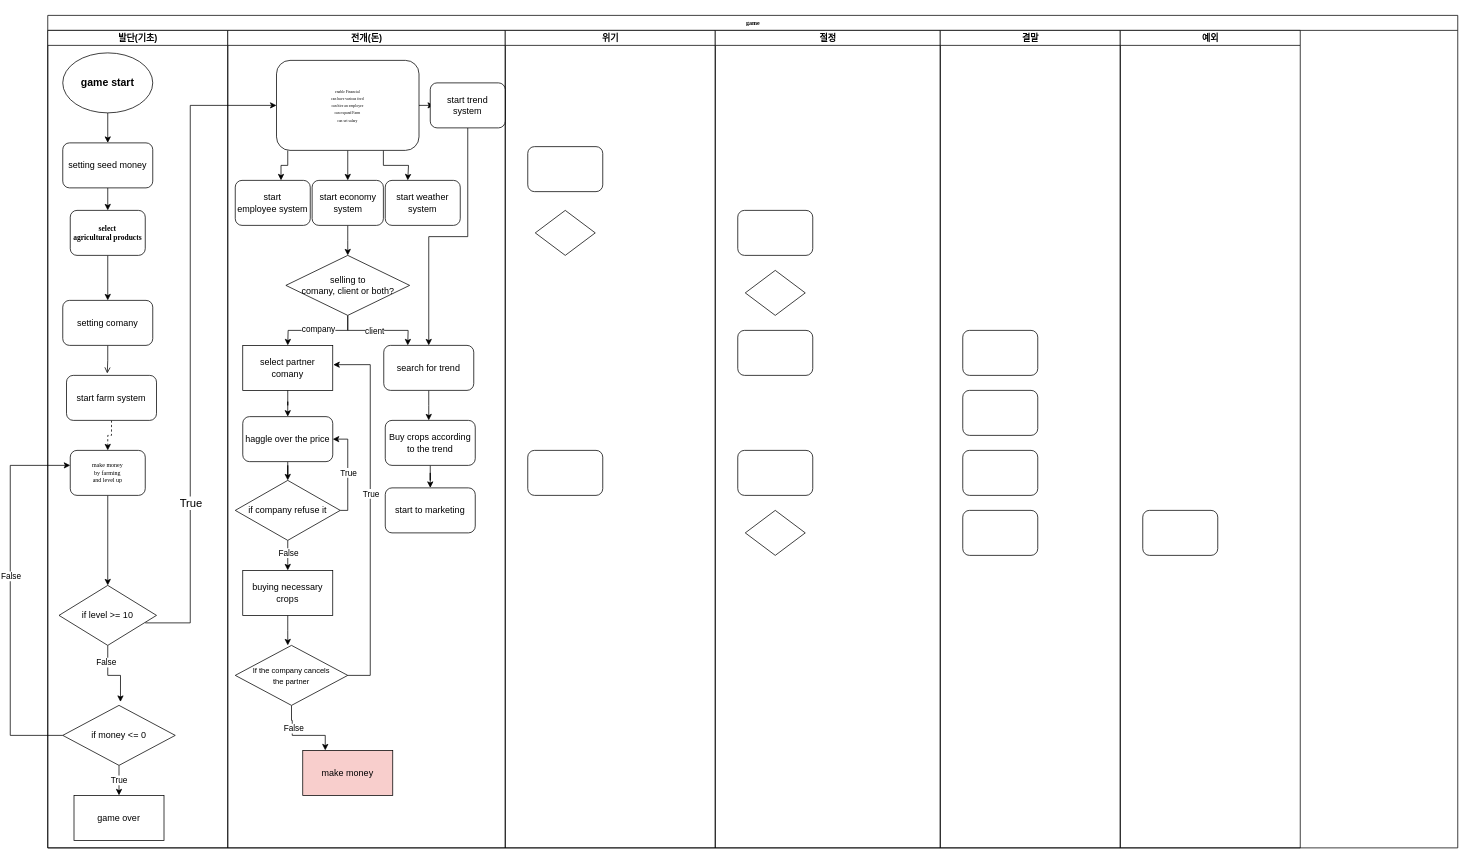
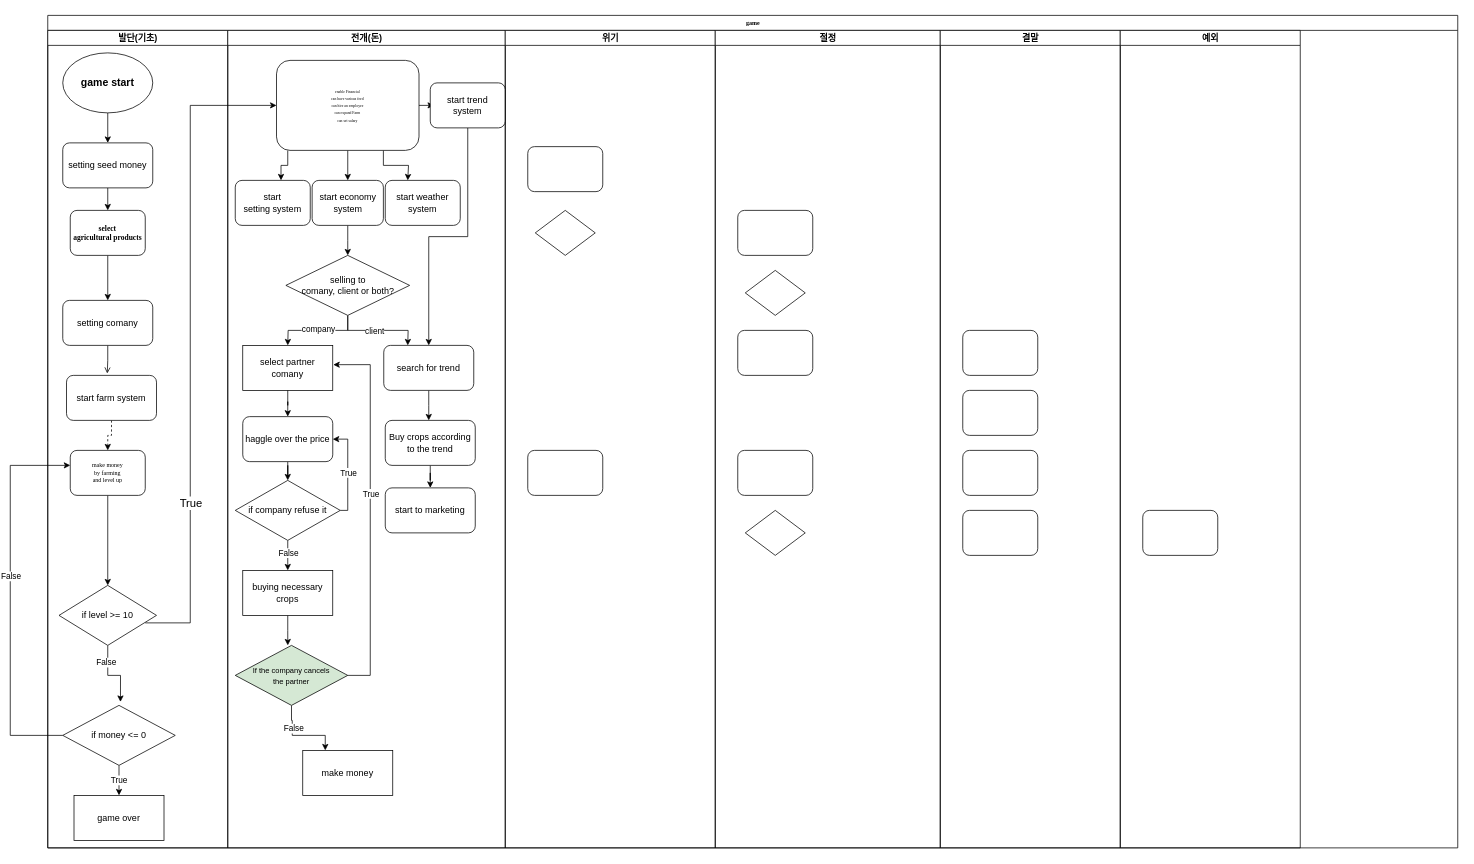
(273, 203) -> (273, 203)
(291, 675) -> (291, 675)
(348, 773) -> (348, 773)
